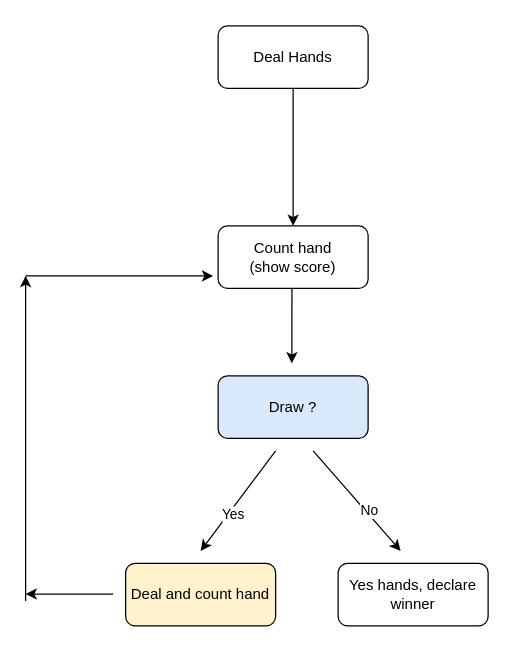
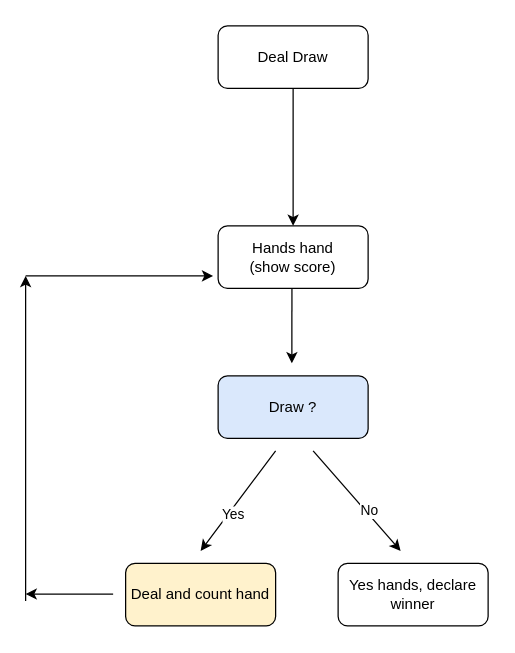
(293, 57) -> (293, 57)
(293, 257) -> (293, 257)
